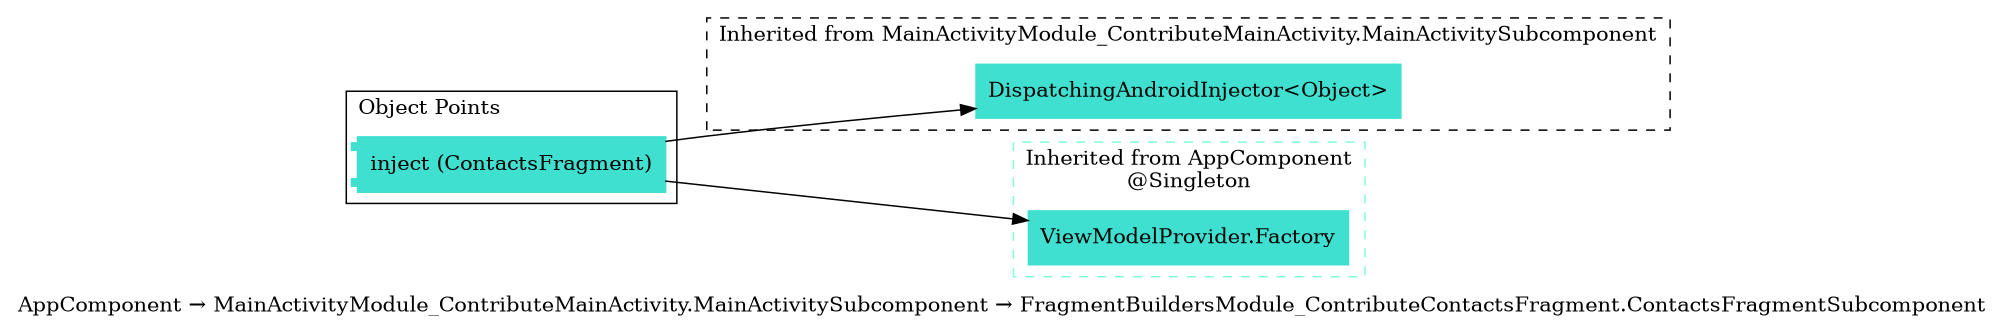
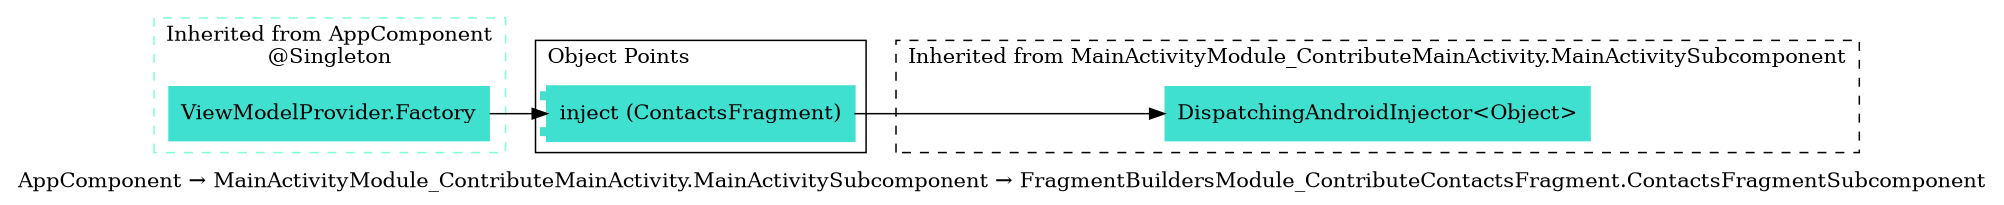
(839, 200) -> (515, 114)
